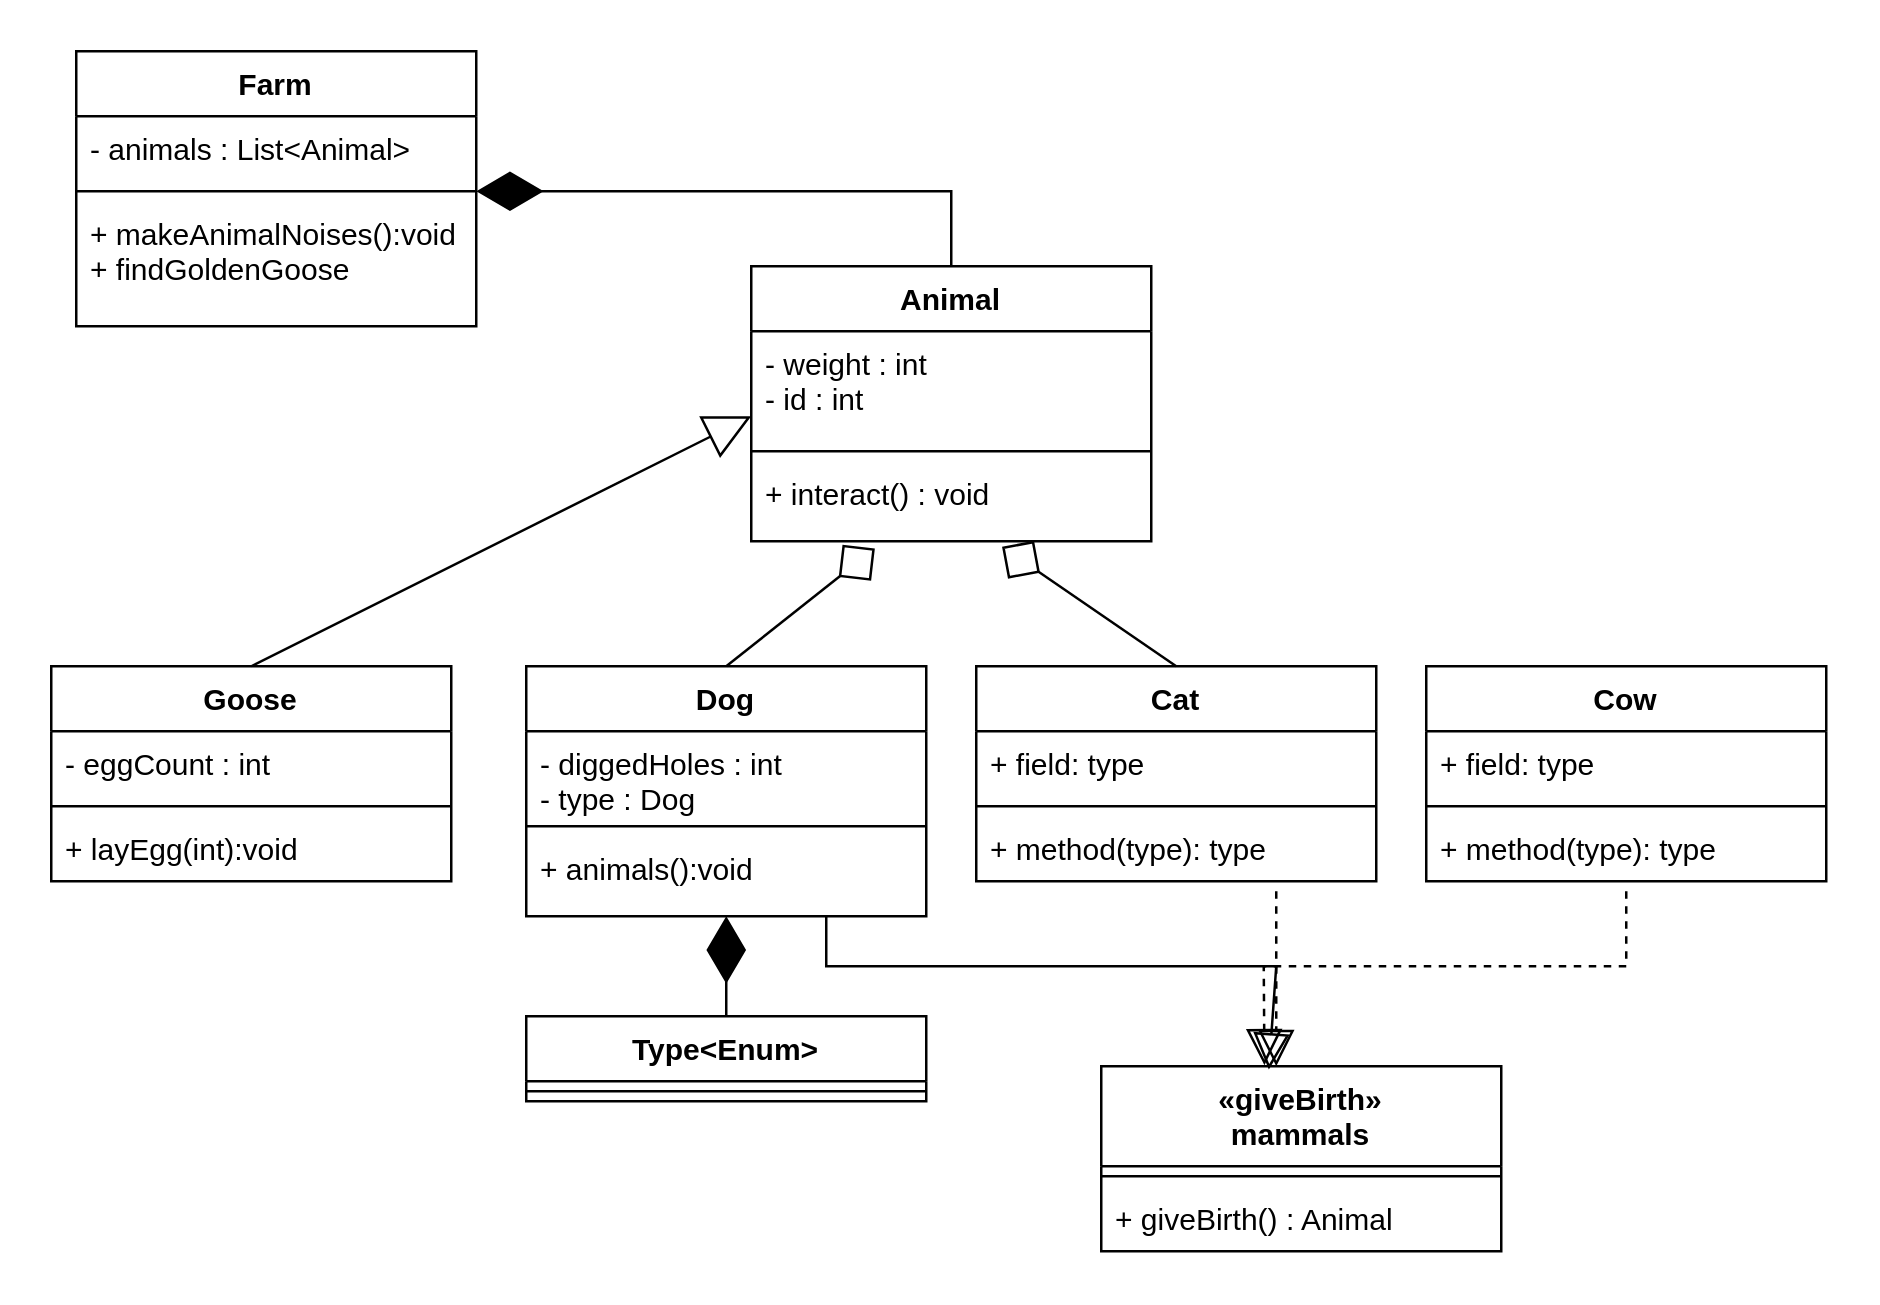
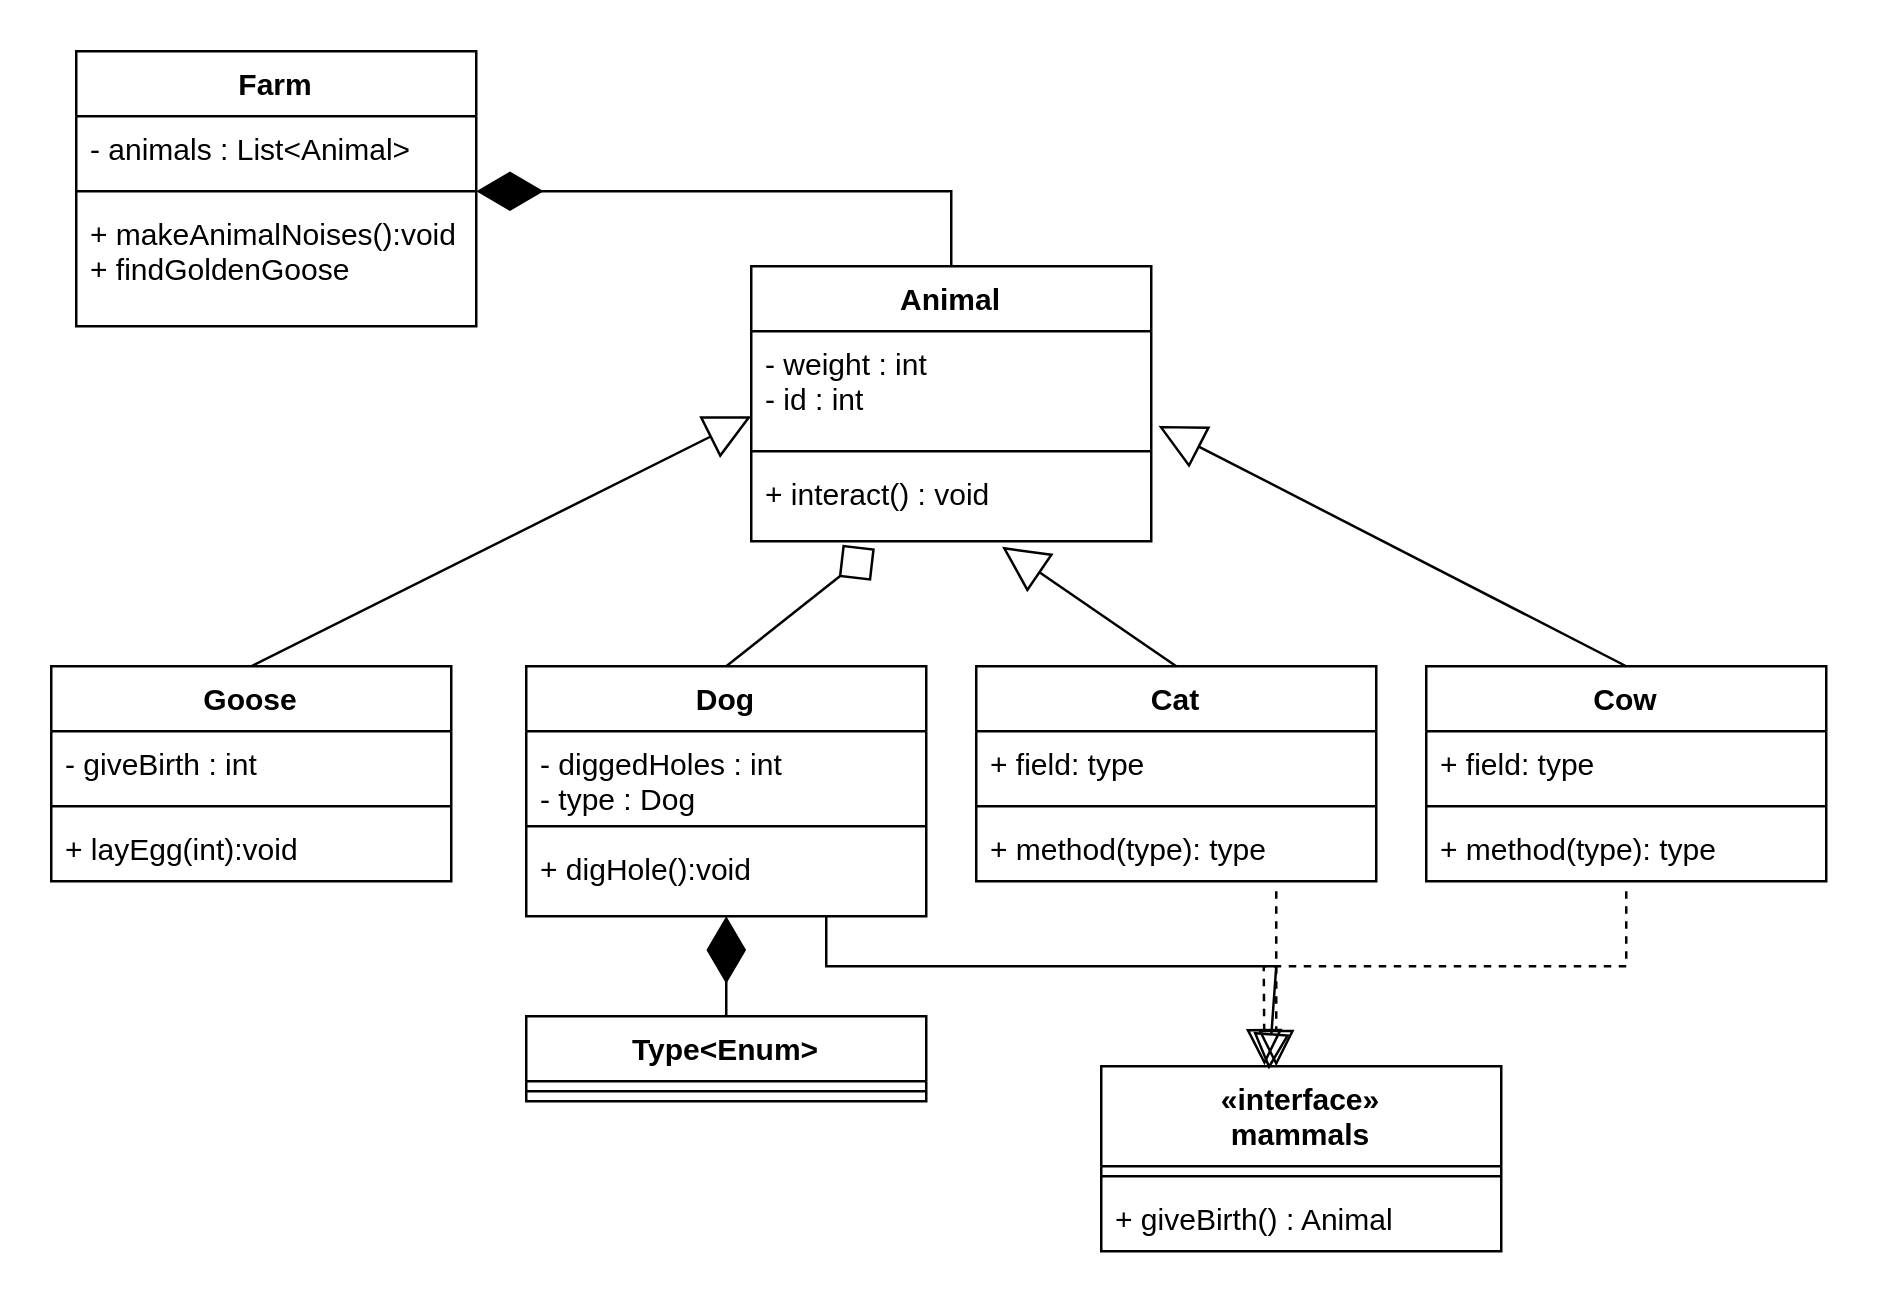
none -> (1412, 556)
(1040, 573) -> (1040, 573)
(180, 765) -> (181, 765)
(655, 870) -> (655, 870)
(1300, 1100) -> (1300, 1100)
